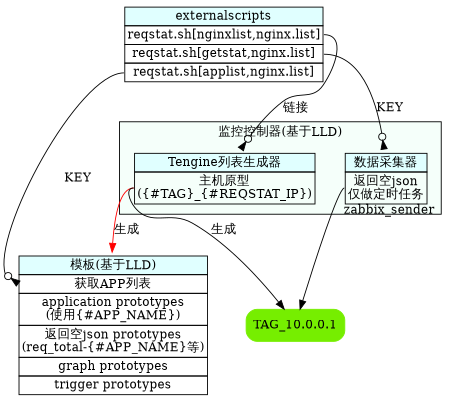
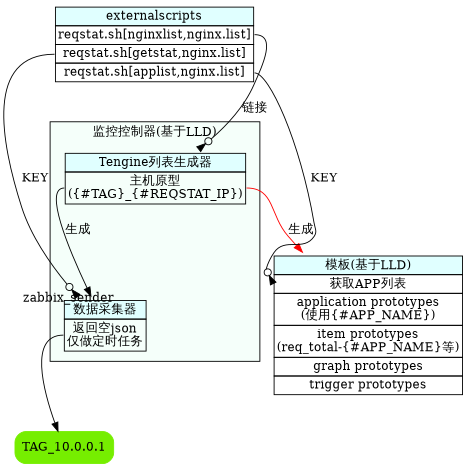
(206, 232) -> (66, 238)
(113, 334) -> (368, 334)
